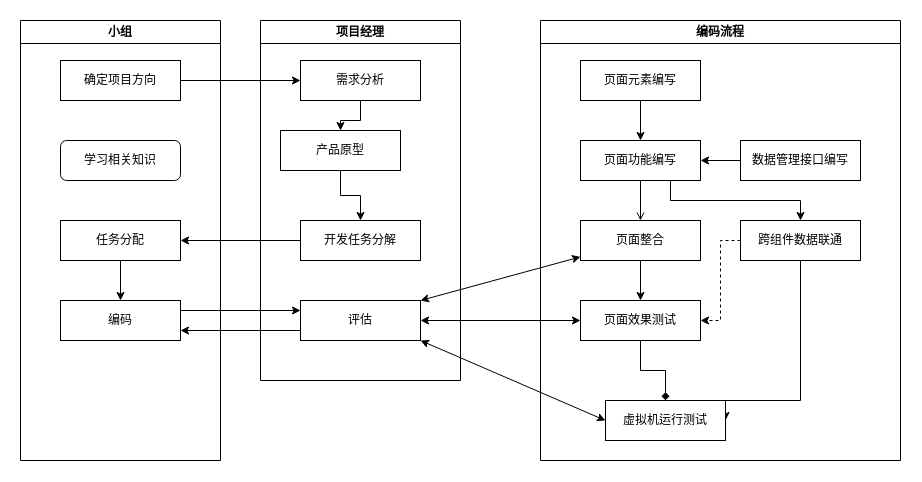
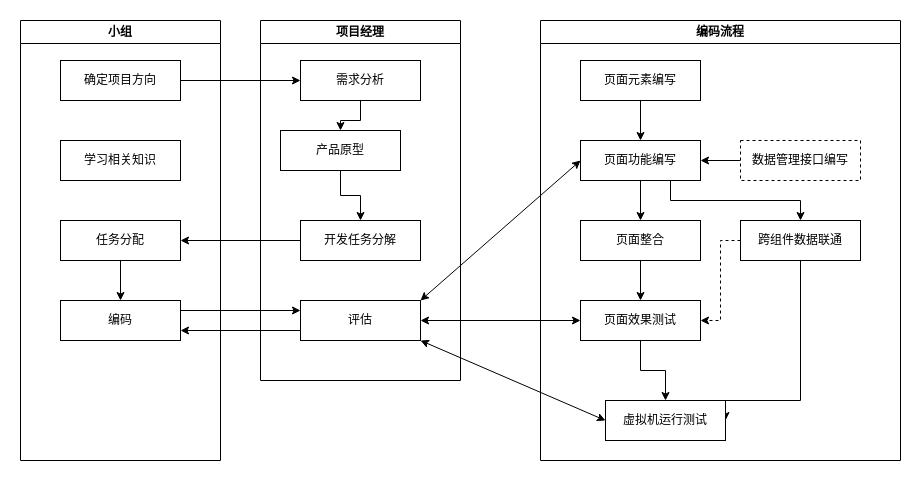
(121, 161) -> (121, 161)
(801, 161) -> (801, 161)
(641, 214) -> (641, 212)
(500, 279) -> (500, 231)
(666, 391) -> (666, 392)
